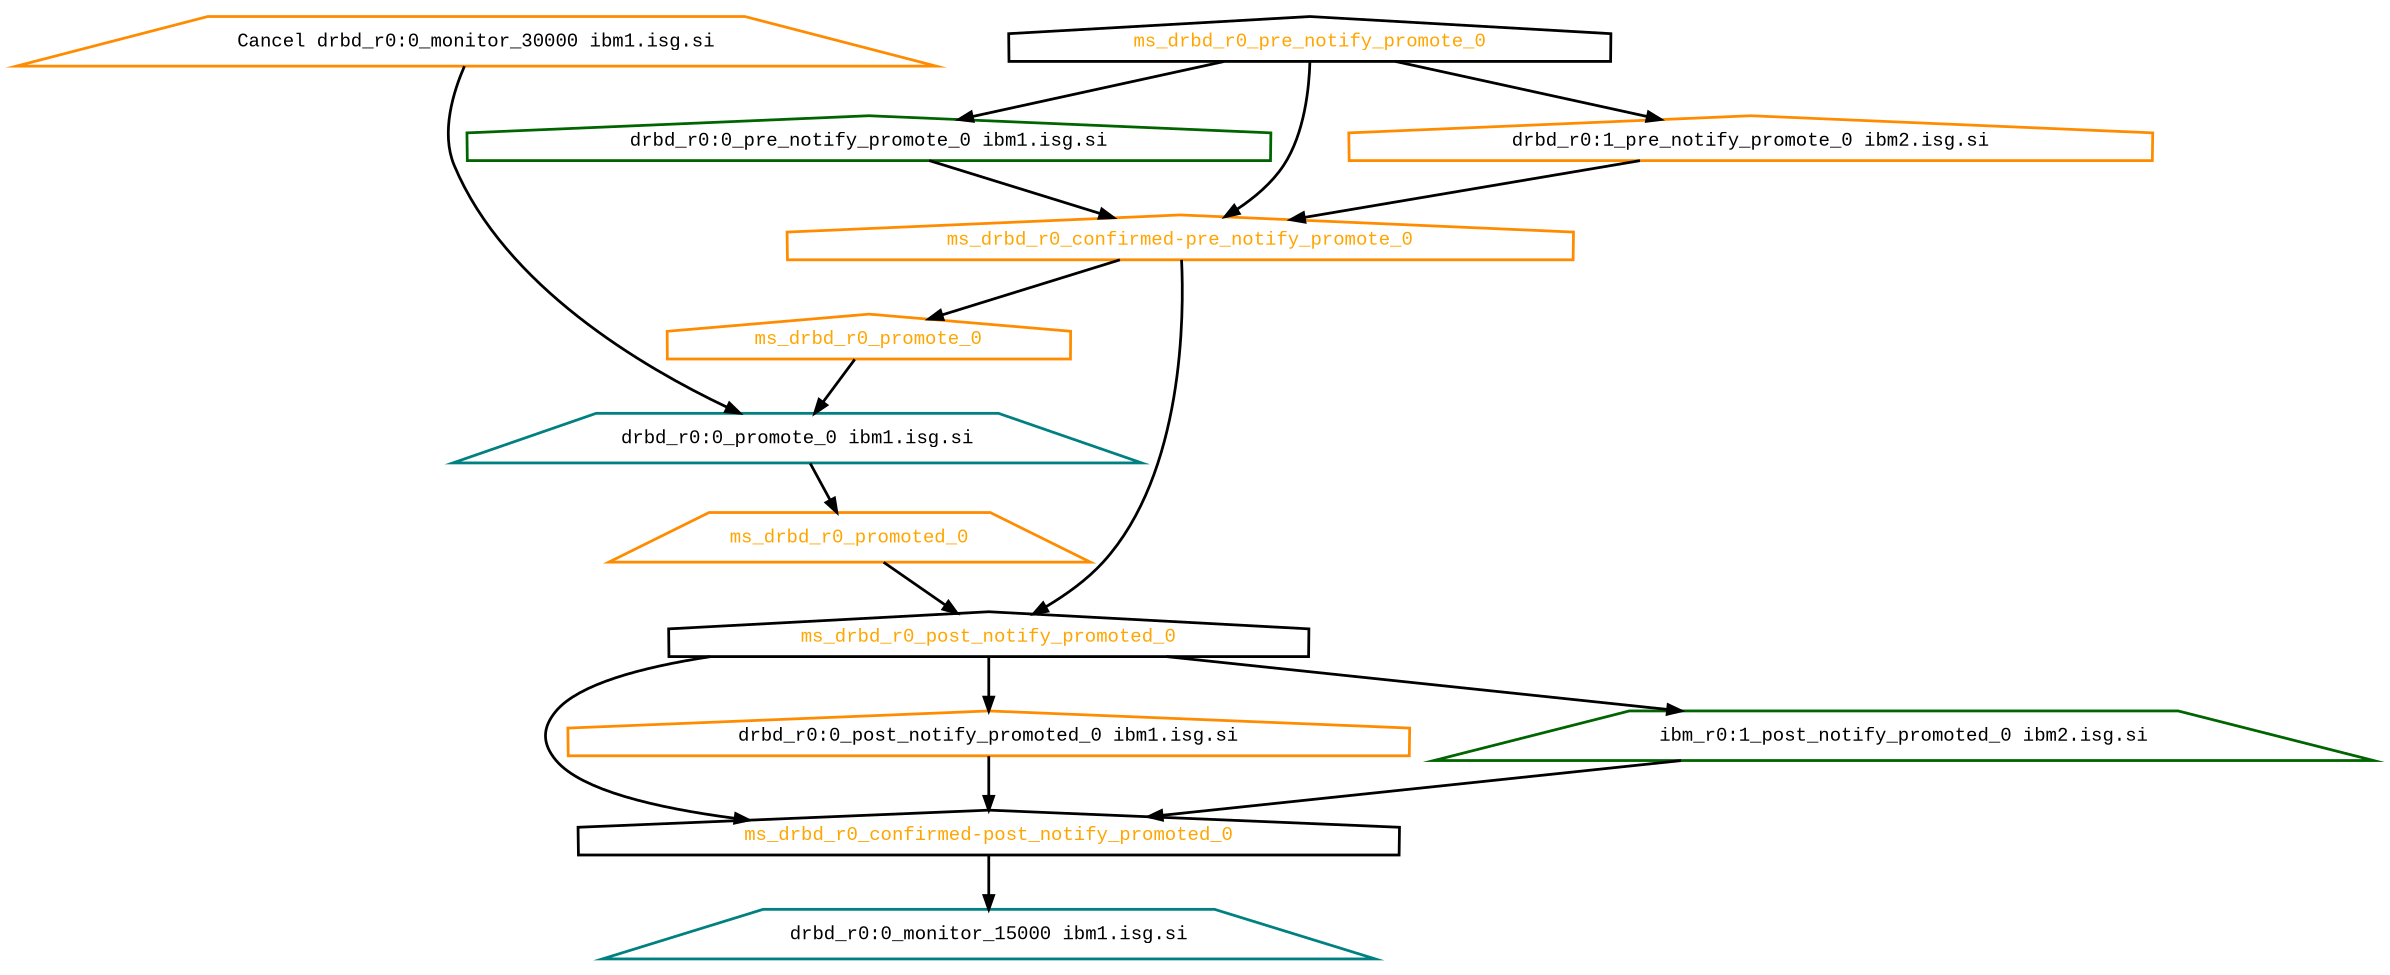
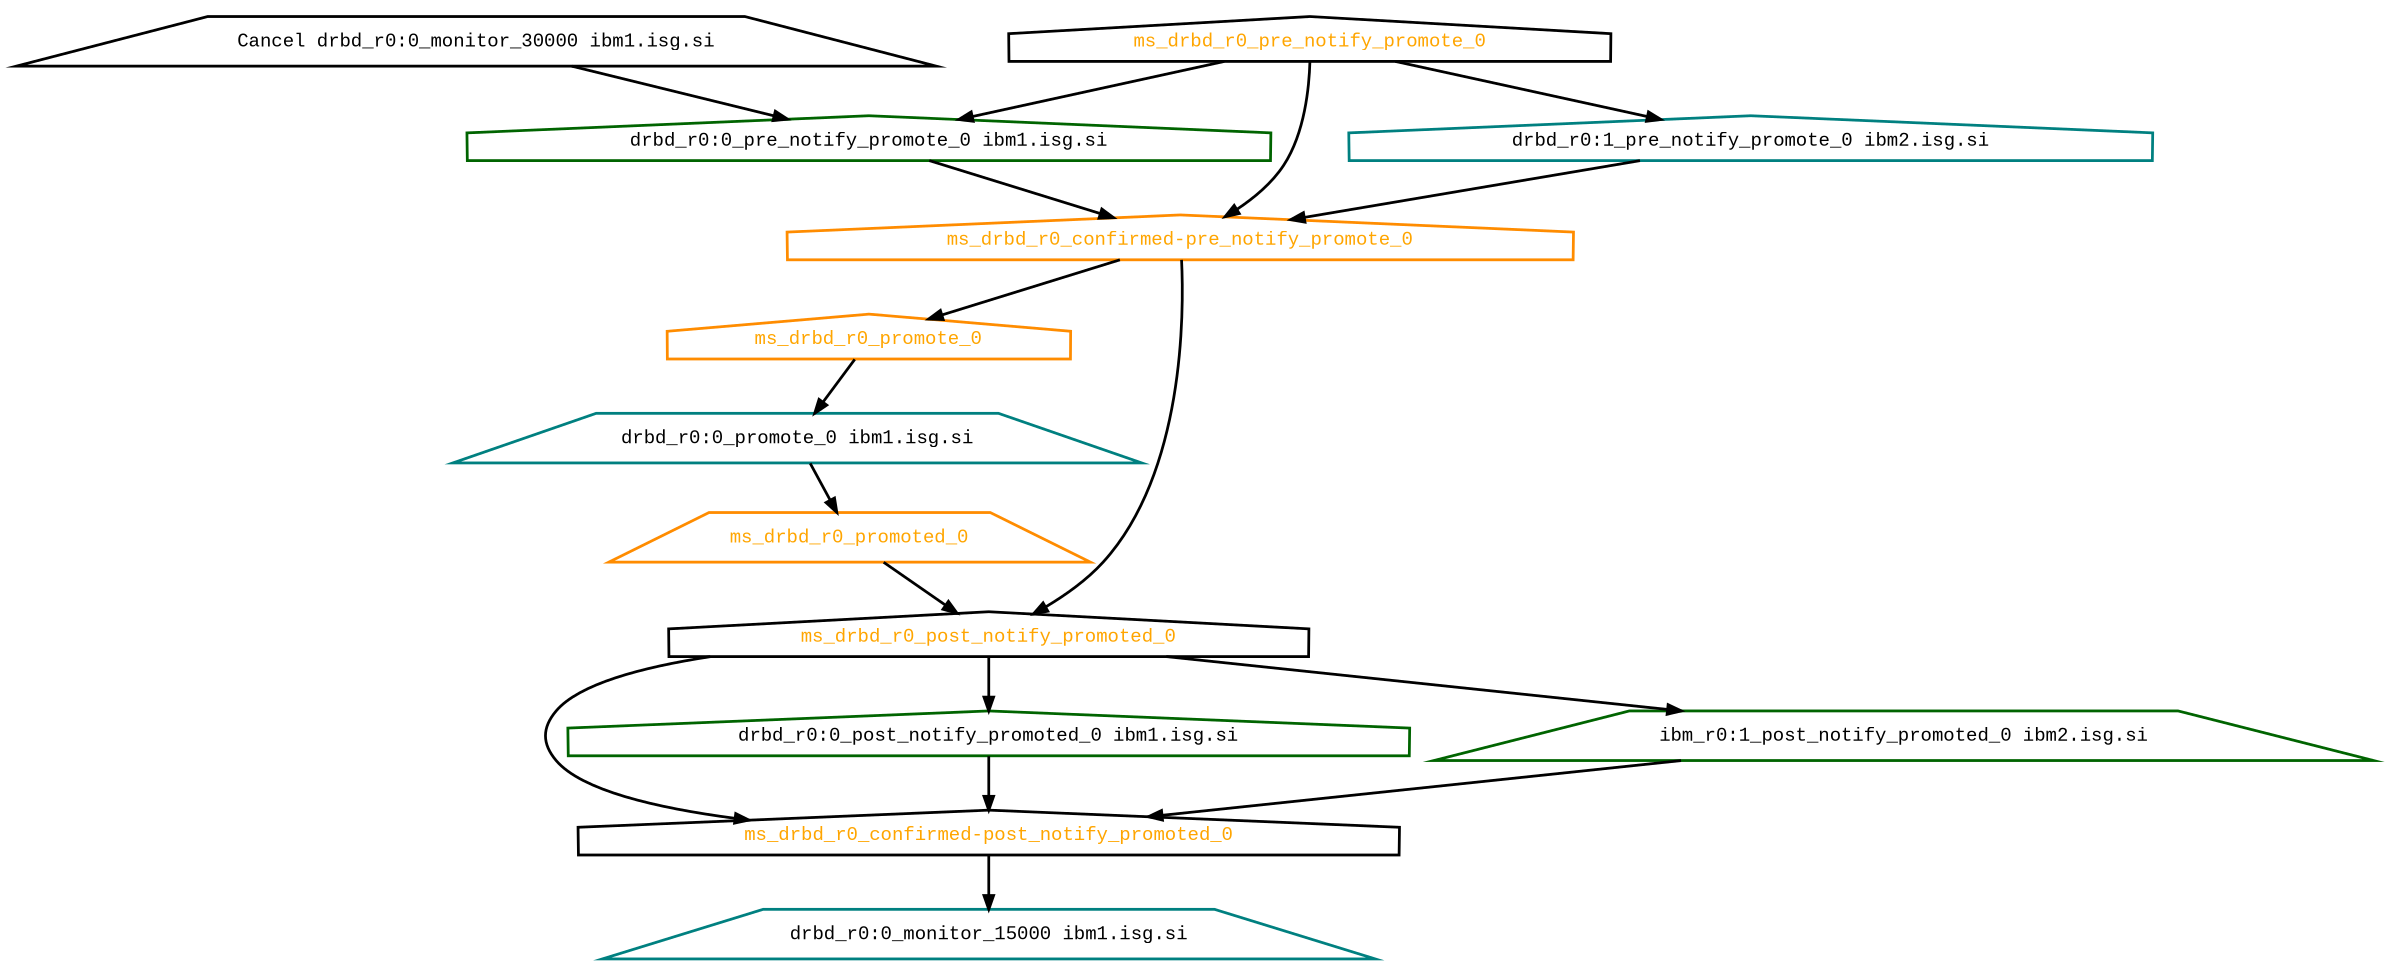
(476, 41) -> (476, 41)
(1751, 141) -> (1751, 141)
(532, 275) -> (673, 91)
(989, 736) -> (989, 736)
